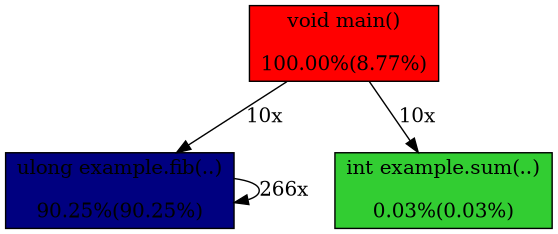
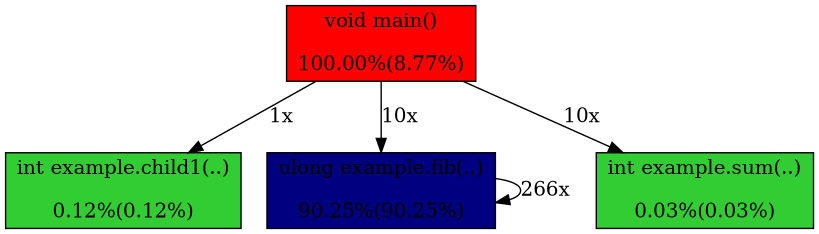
none -> (123, 191)
